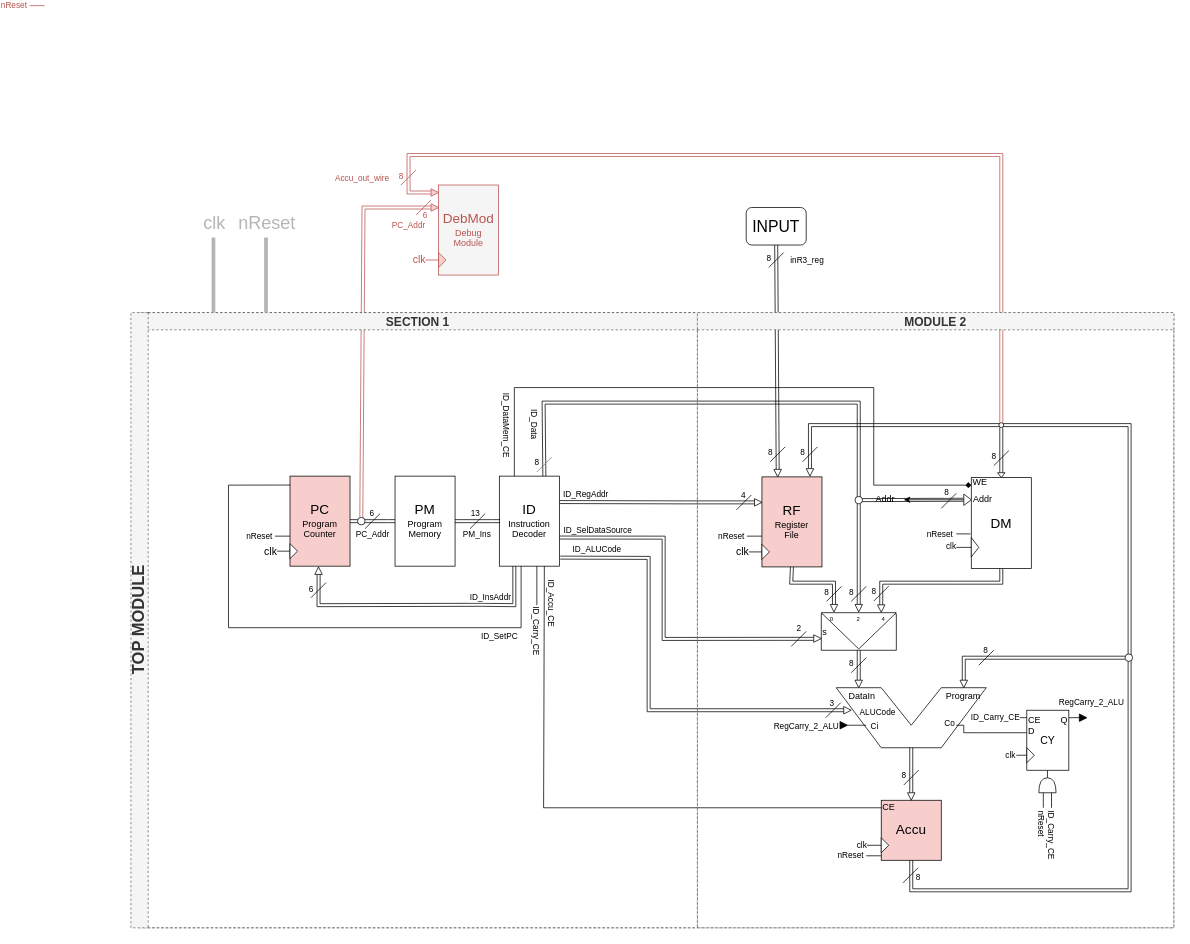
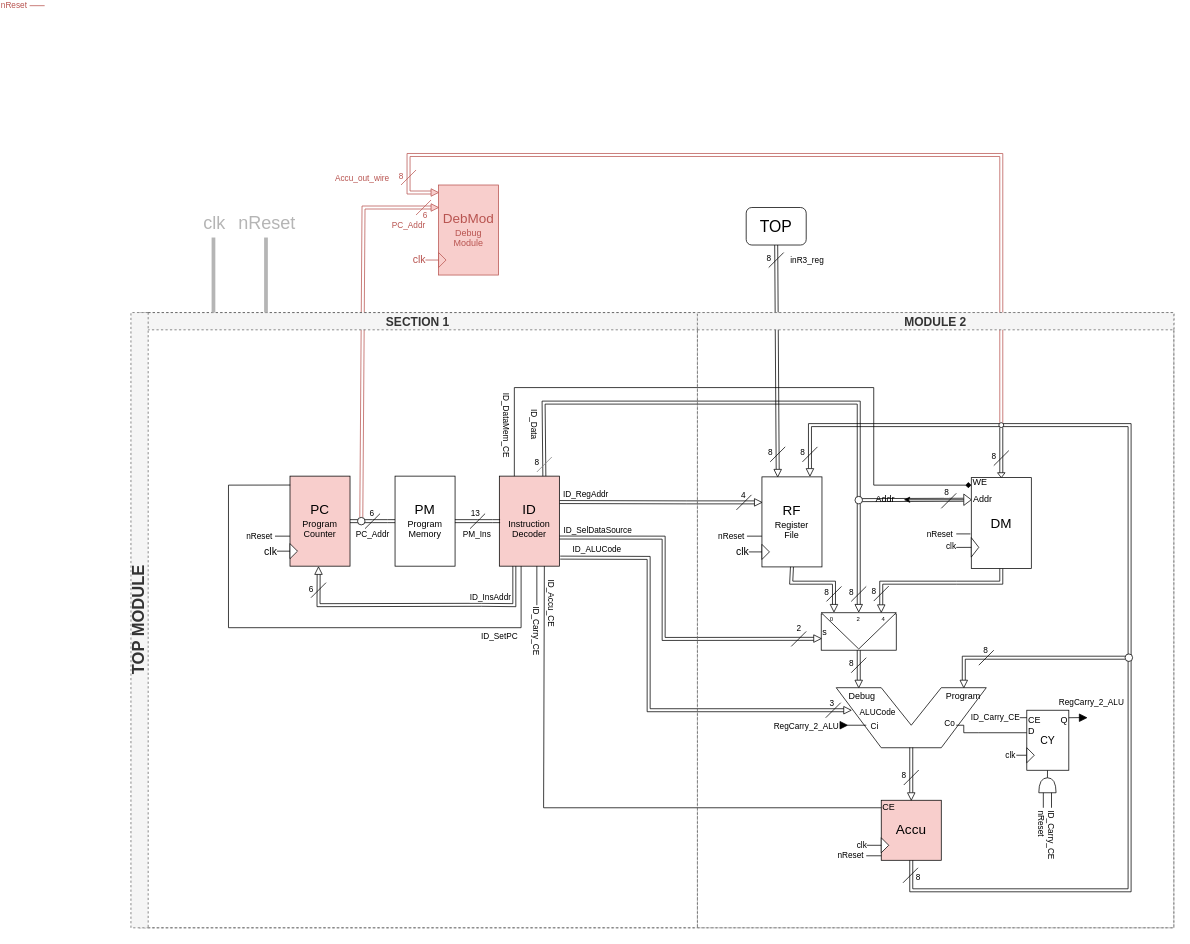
(776, 226) -> (776, 226)
(468, 230) -> (468, 230)
(529, 521) -> (529, 521)
(792, 522) -> (792, 522)
(862, 696) -> (862, 696)
